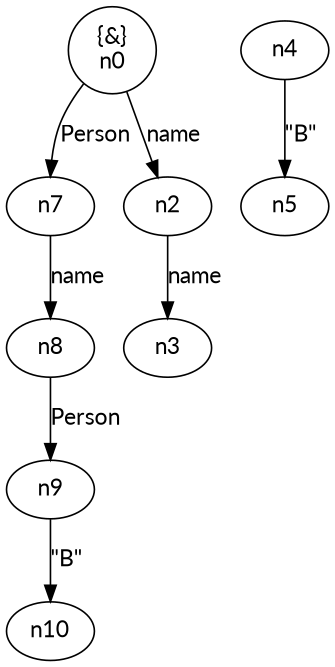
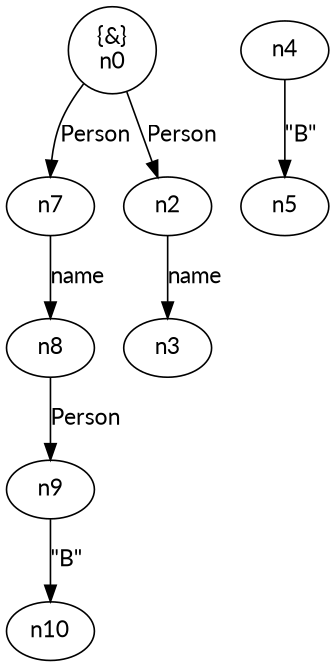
(174, 135) -> (181, 135)
